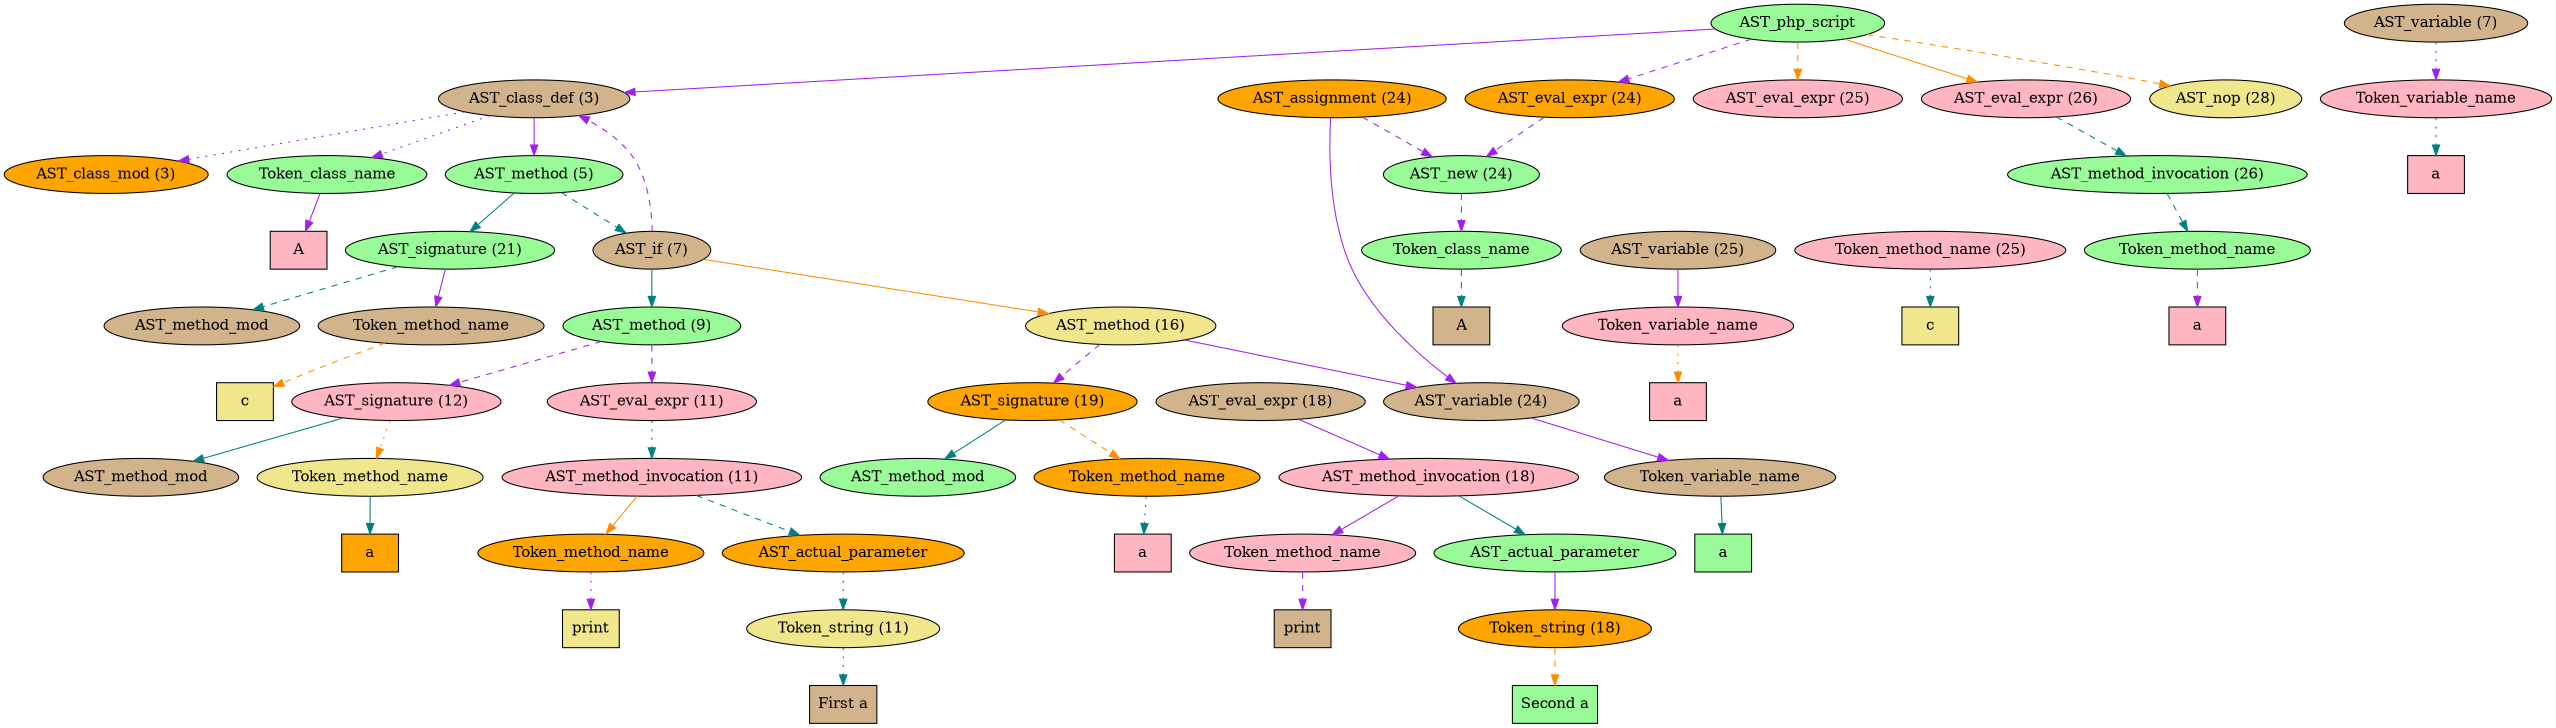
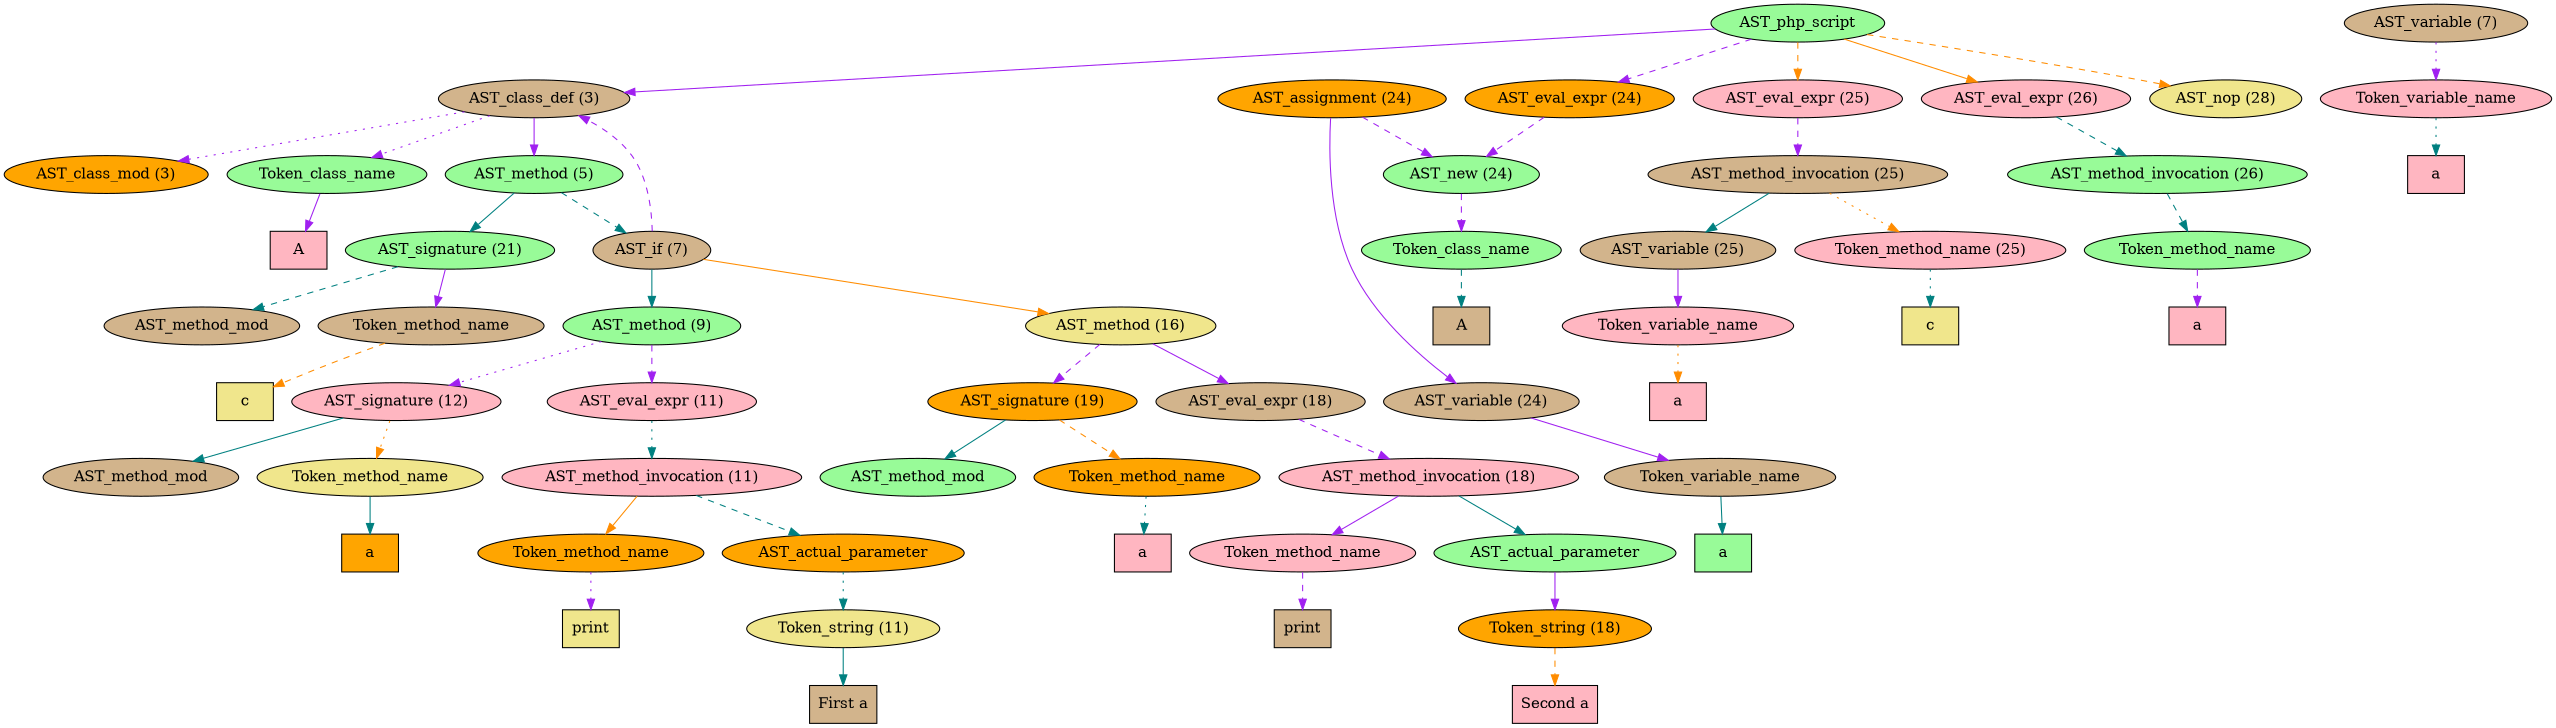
none -> (1798, 175)
(531, 362) -> (531, 362)
(1296, 363) -> (1186, 361)
(1339, 437) -> (1339, 437)
(843, 661) -> (843, 661)
(1555, 704) -> (1555, 704)
